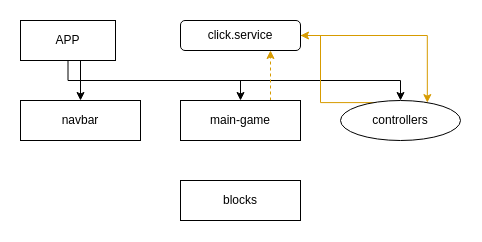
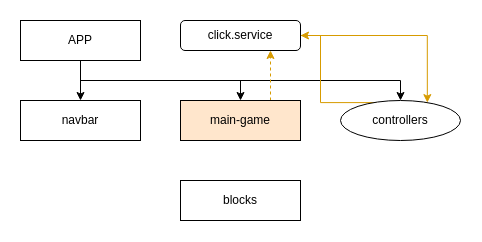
(68, 41) -> (81, 41)
(241, 121) -> (241, 121)
